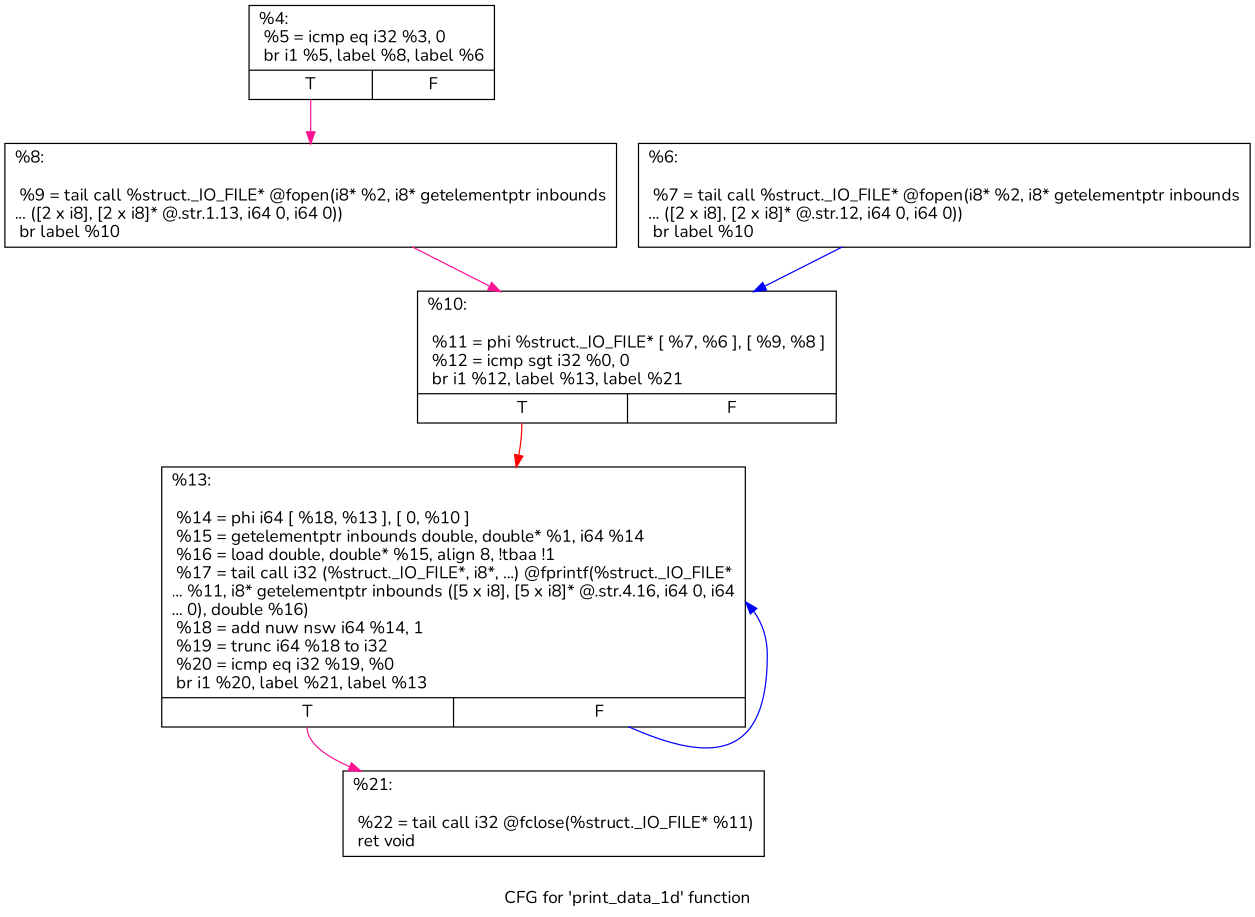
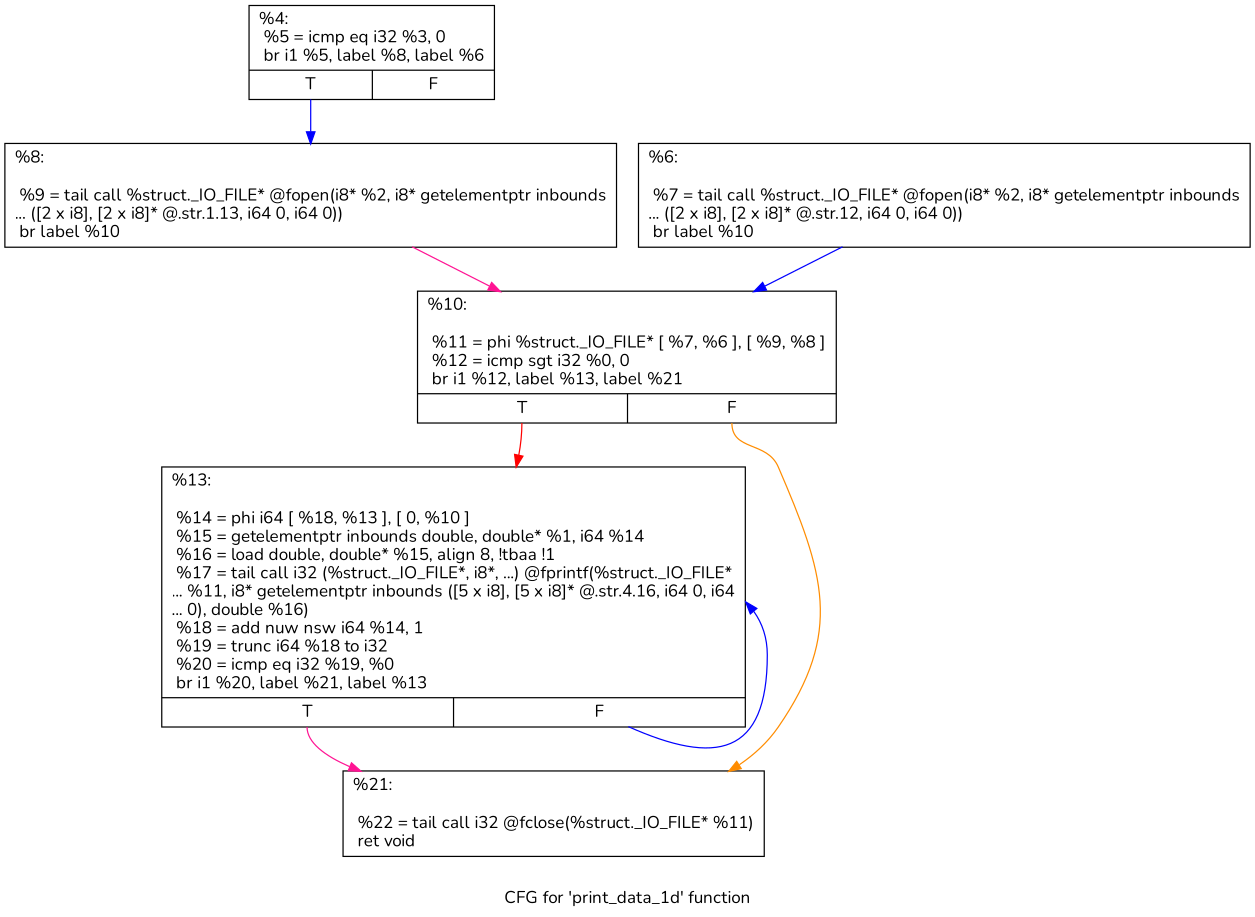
(311, 116) -> (311, 116)
none -> (819, 592)
